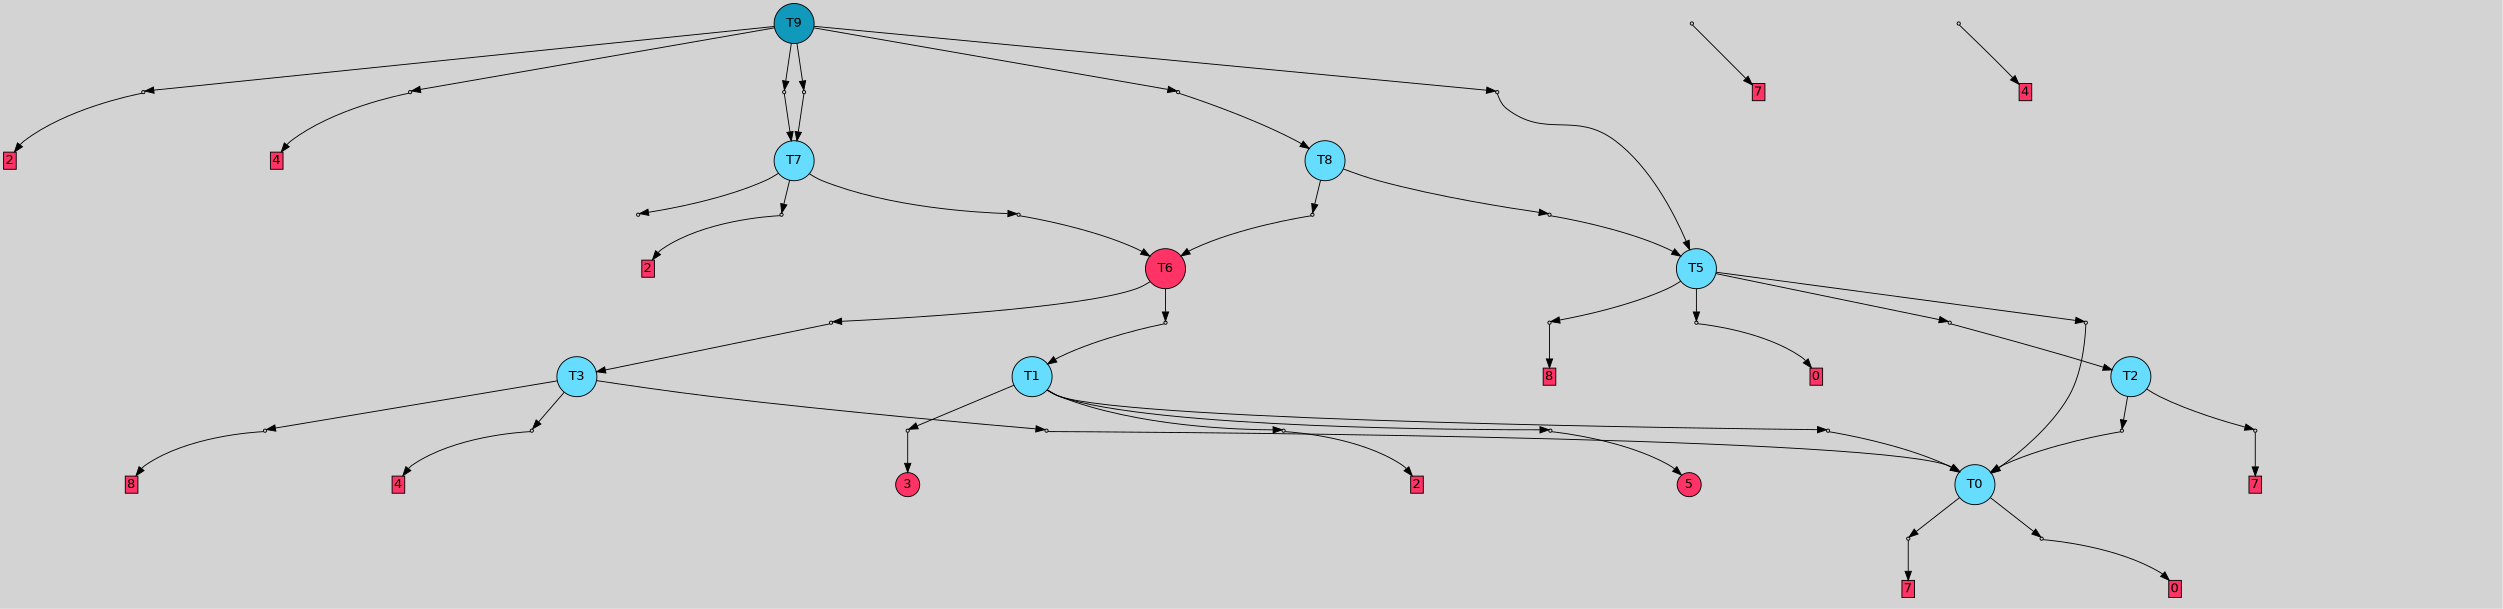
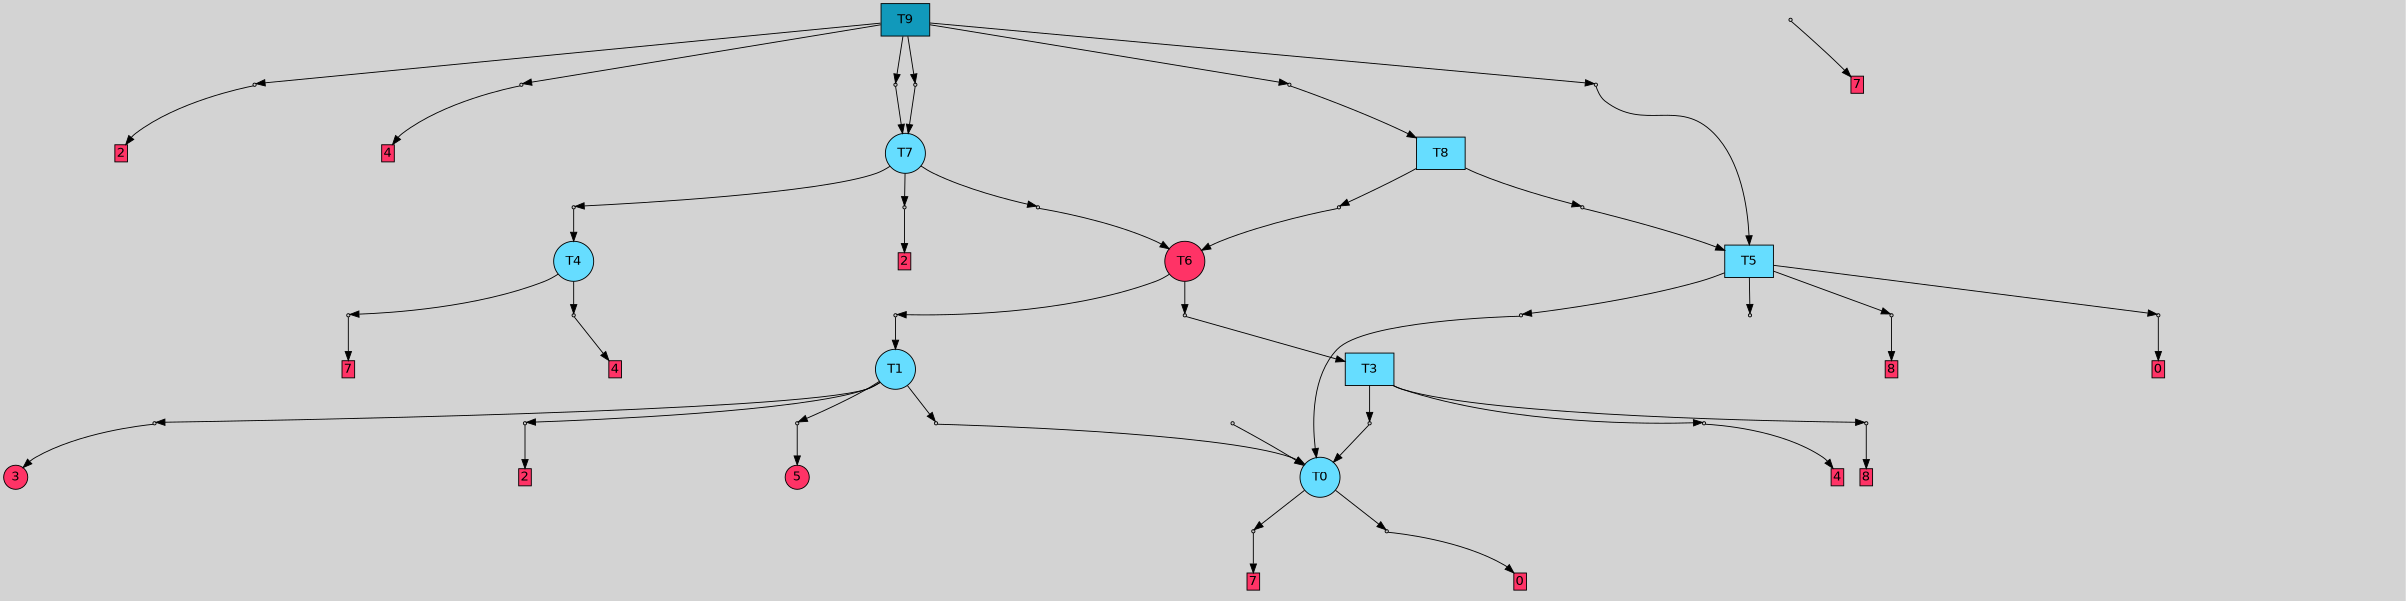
(794, 24) -> (905, 20)
(1325, 161) -> (1441, 153)
none -> (574, 261)
(1696, 269) -> (1749, 261)
(577, 377) -> (1370, 369)
(2131, 377) -> none
